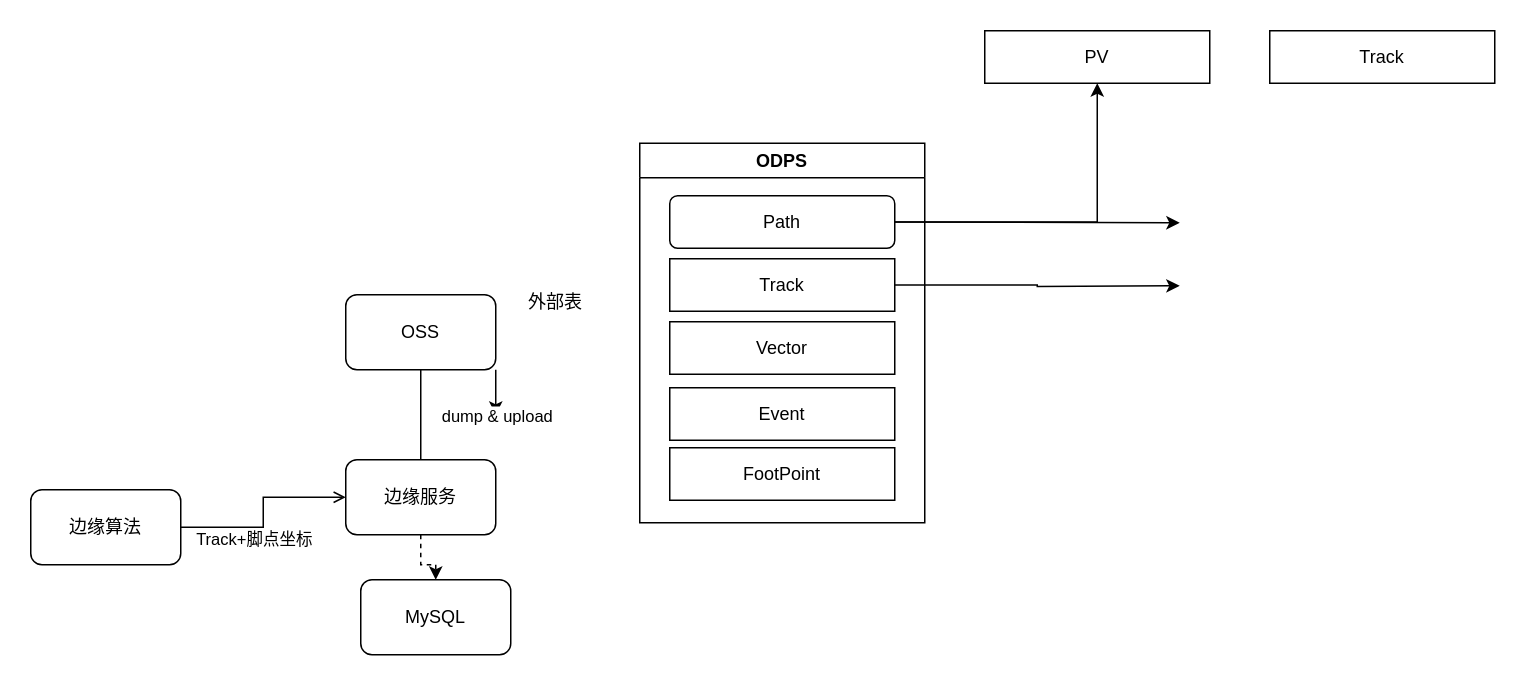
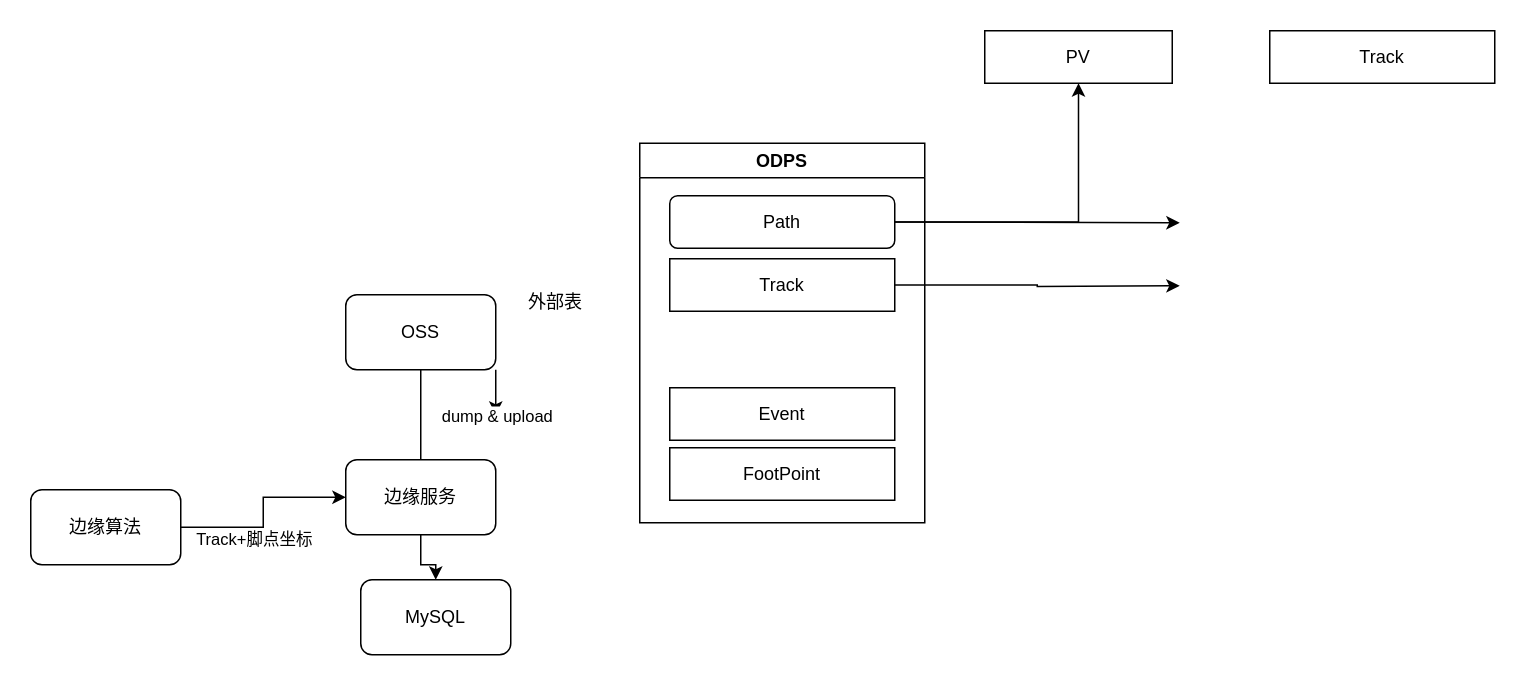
(1097, 57) -> (1079, 57)
(782, 348) -> none
(336, 497) -> (334, 497)
(421, 559) -> (421, 559)
